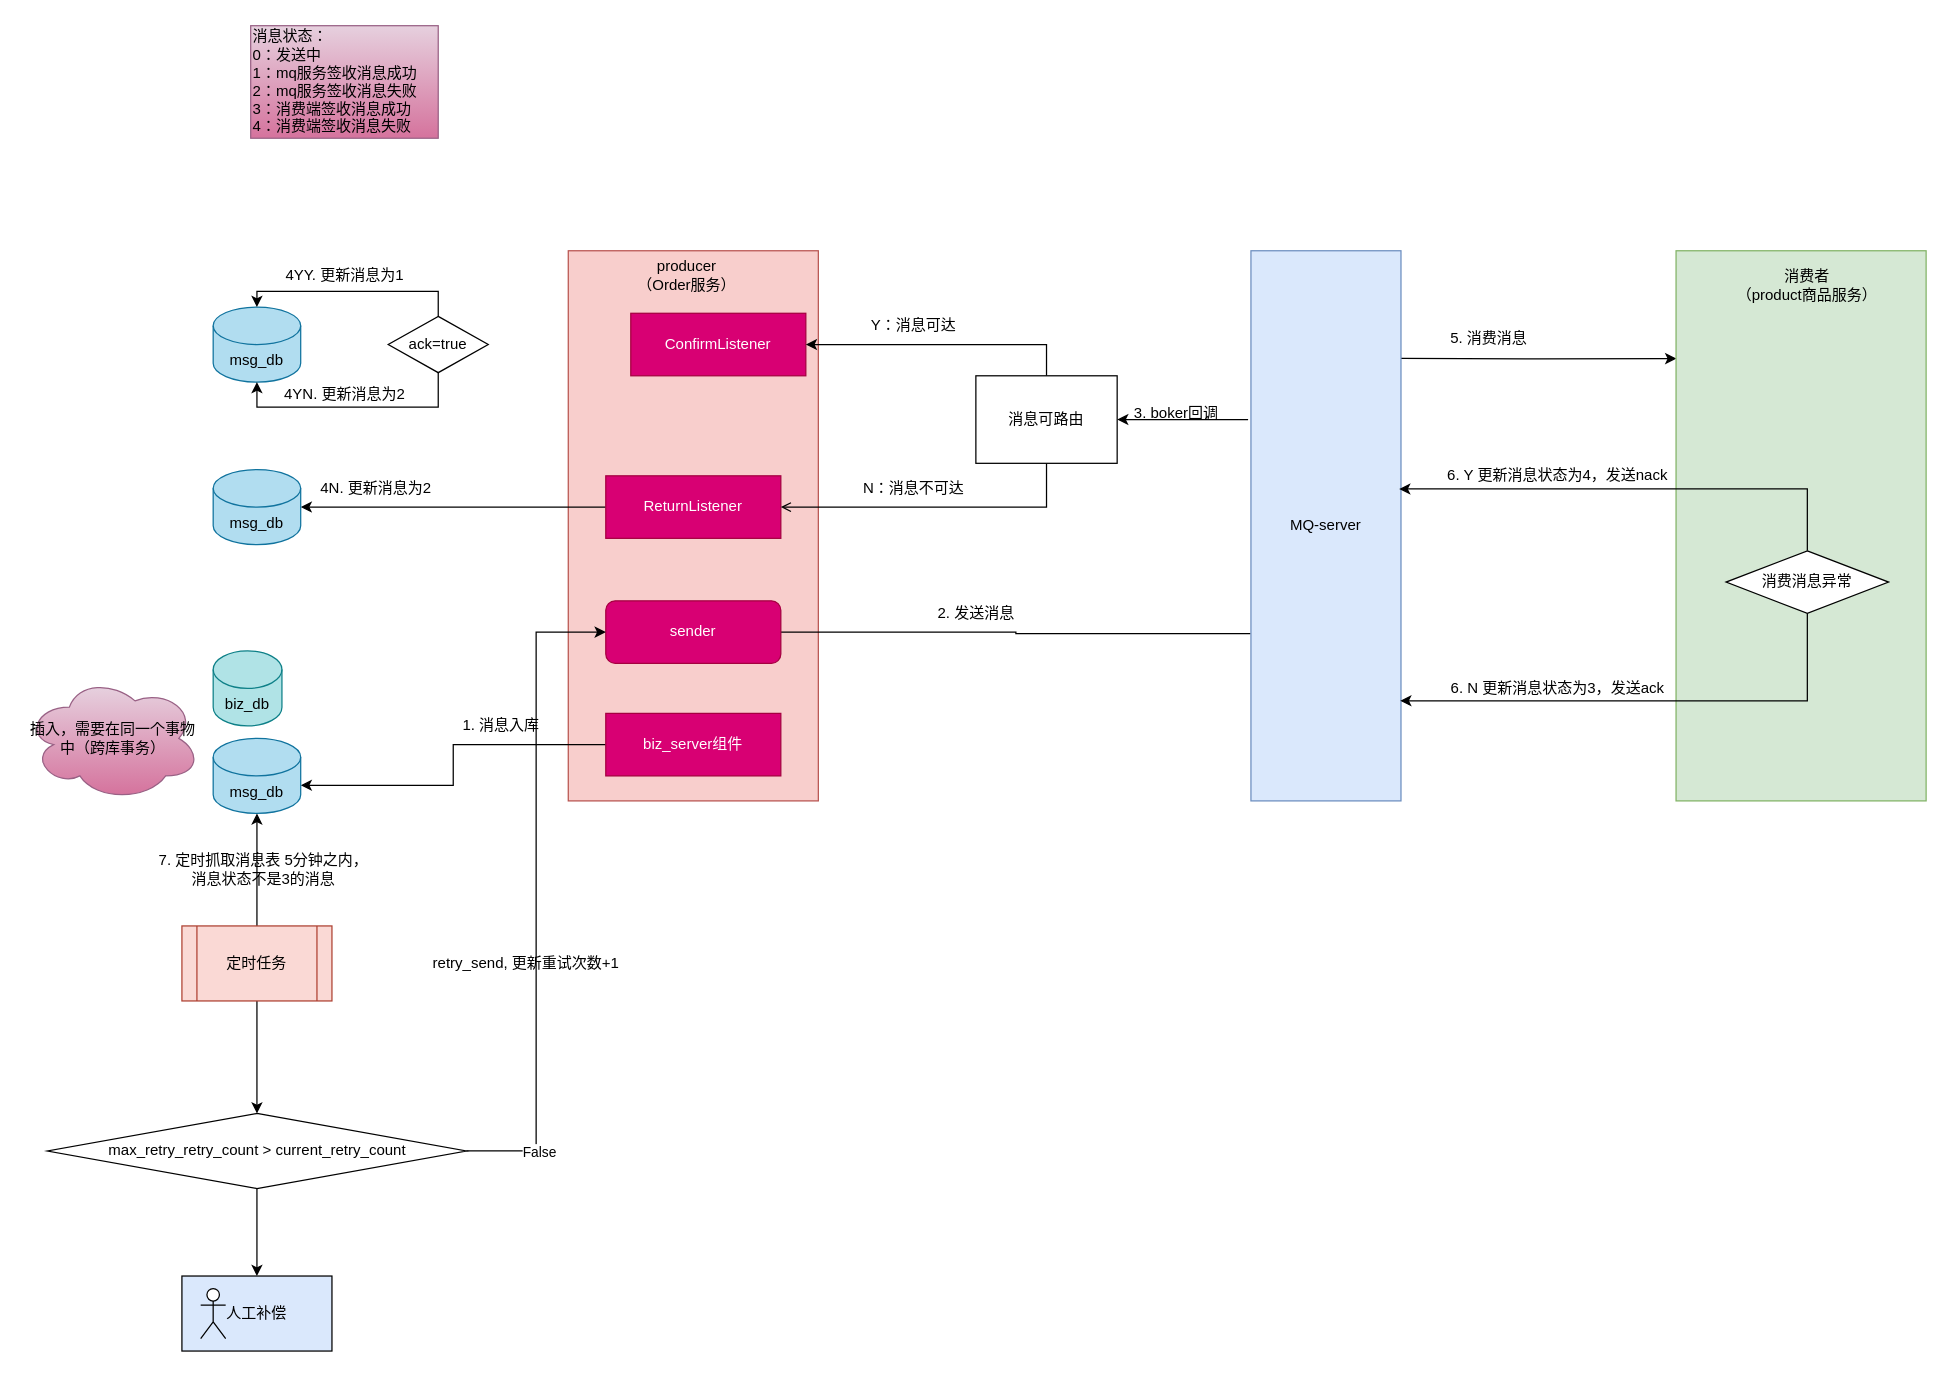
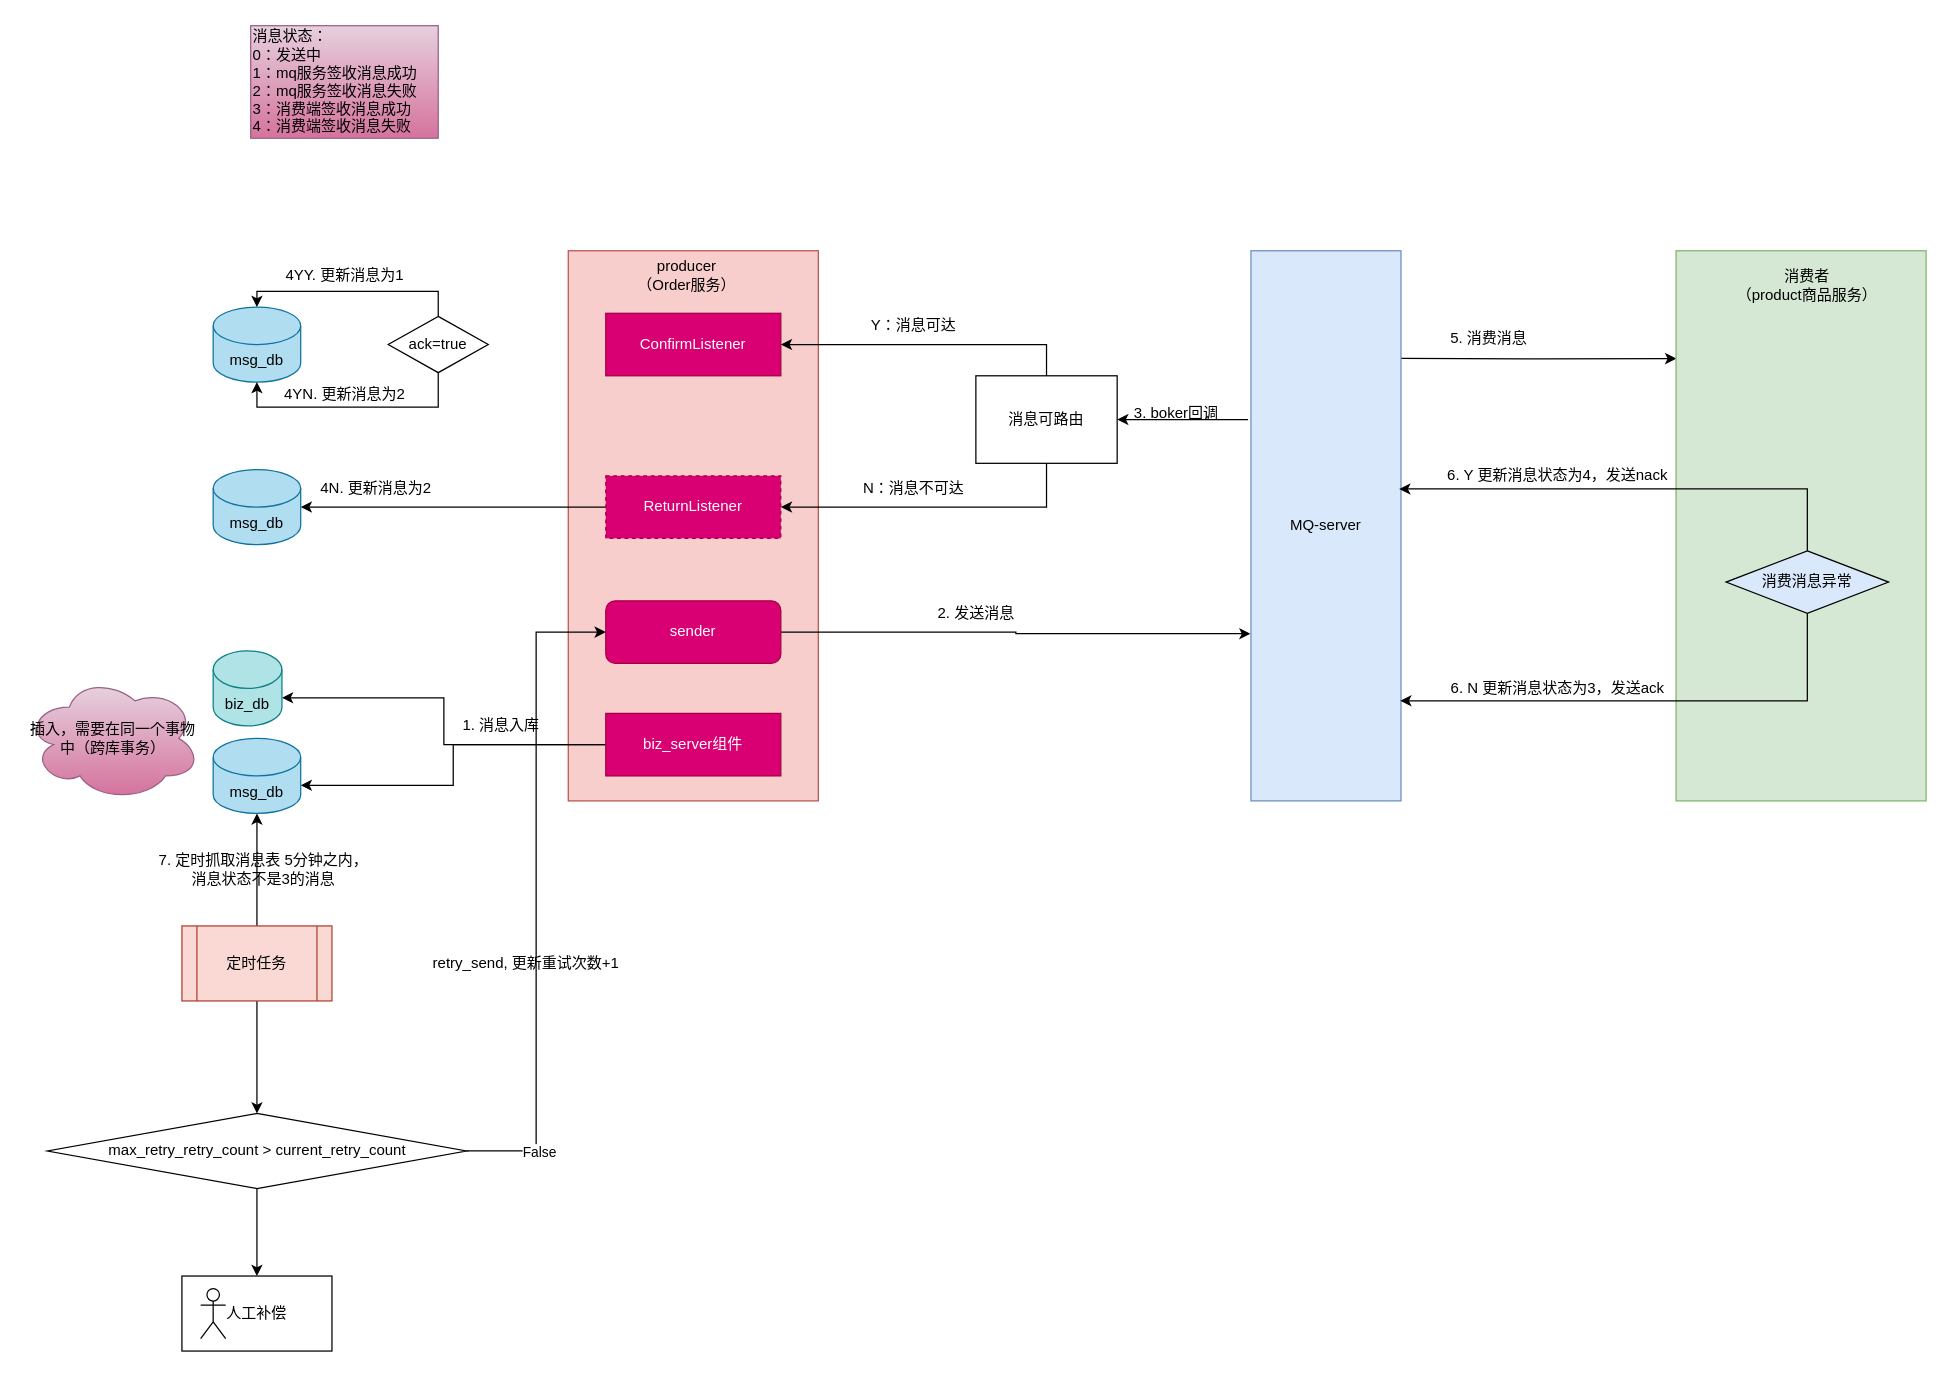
(718, 344) -> (693, 344)
(693, 507) -> (693, 507)
(788, 507) -> (791, 507)
(1807, 582) -> (1807, 582)
(1244, 633) -> (1240, 633)
none -> (393, 698)
(257, 1313) -> (257, 1313)
